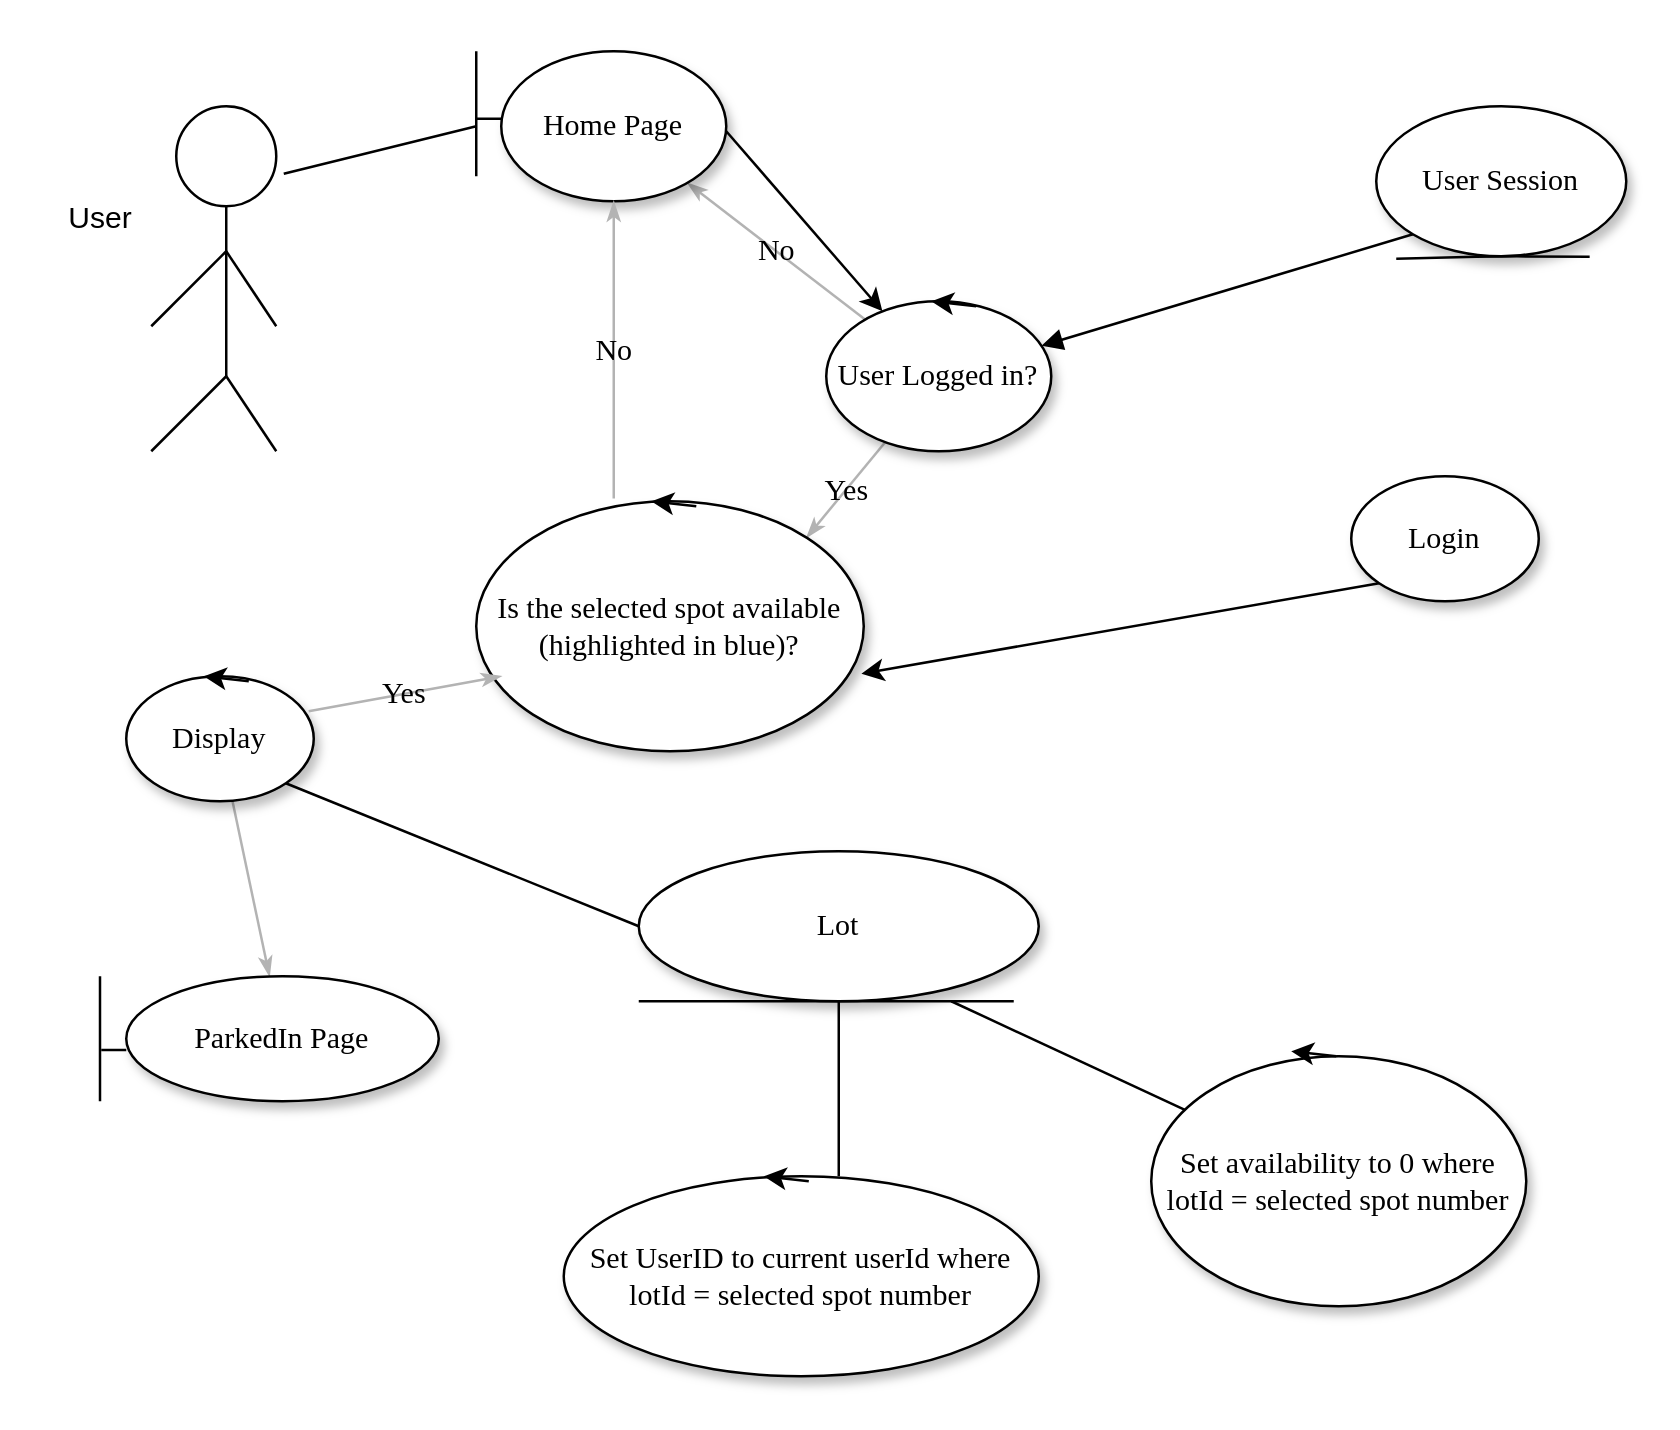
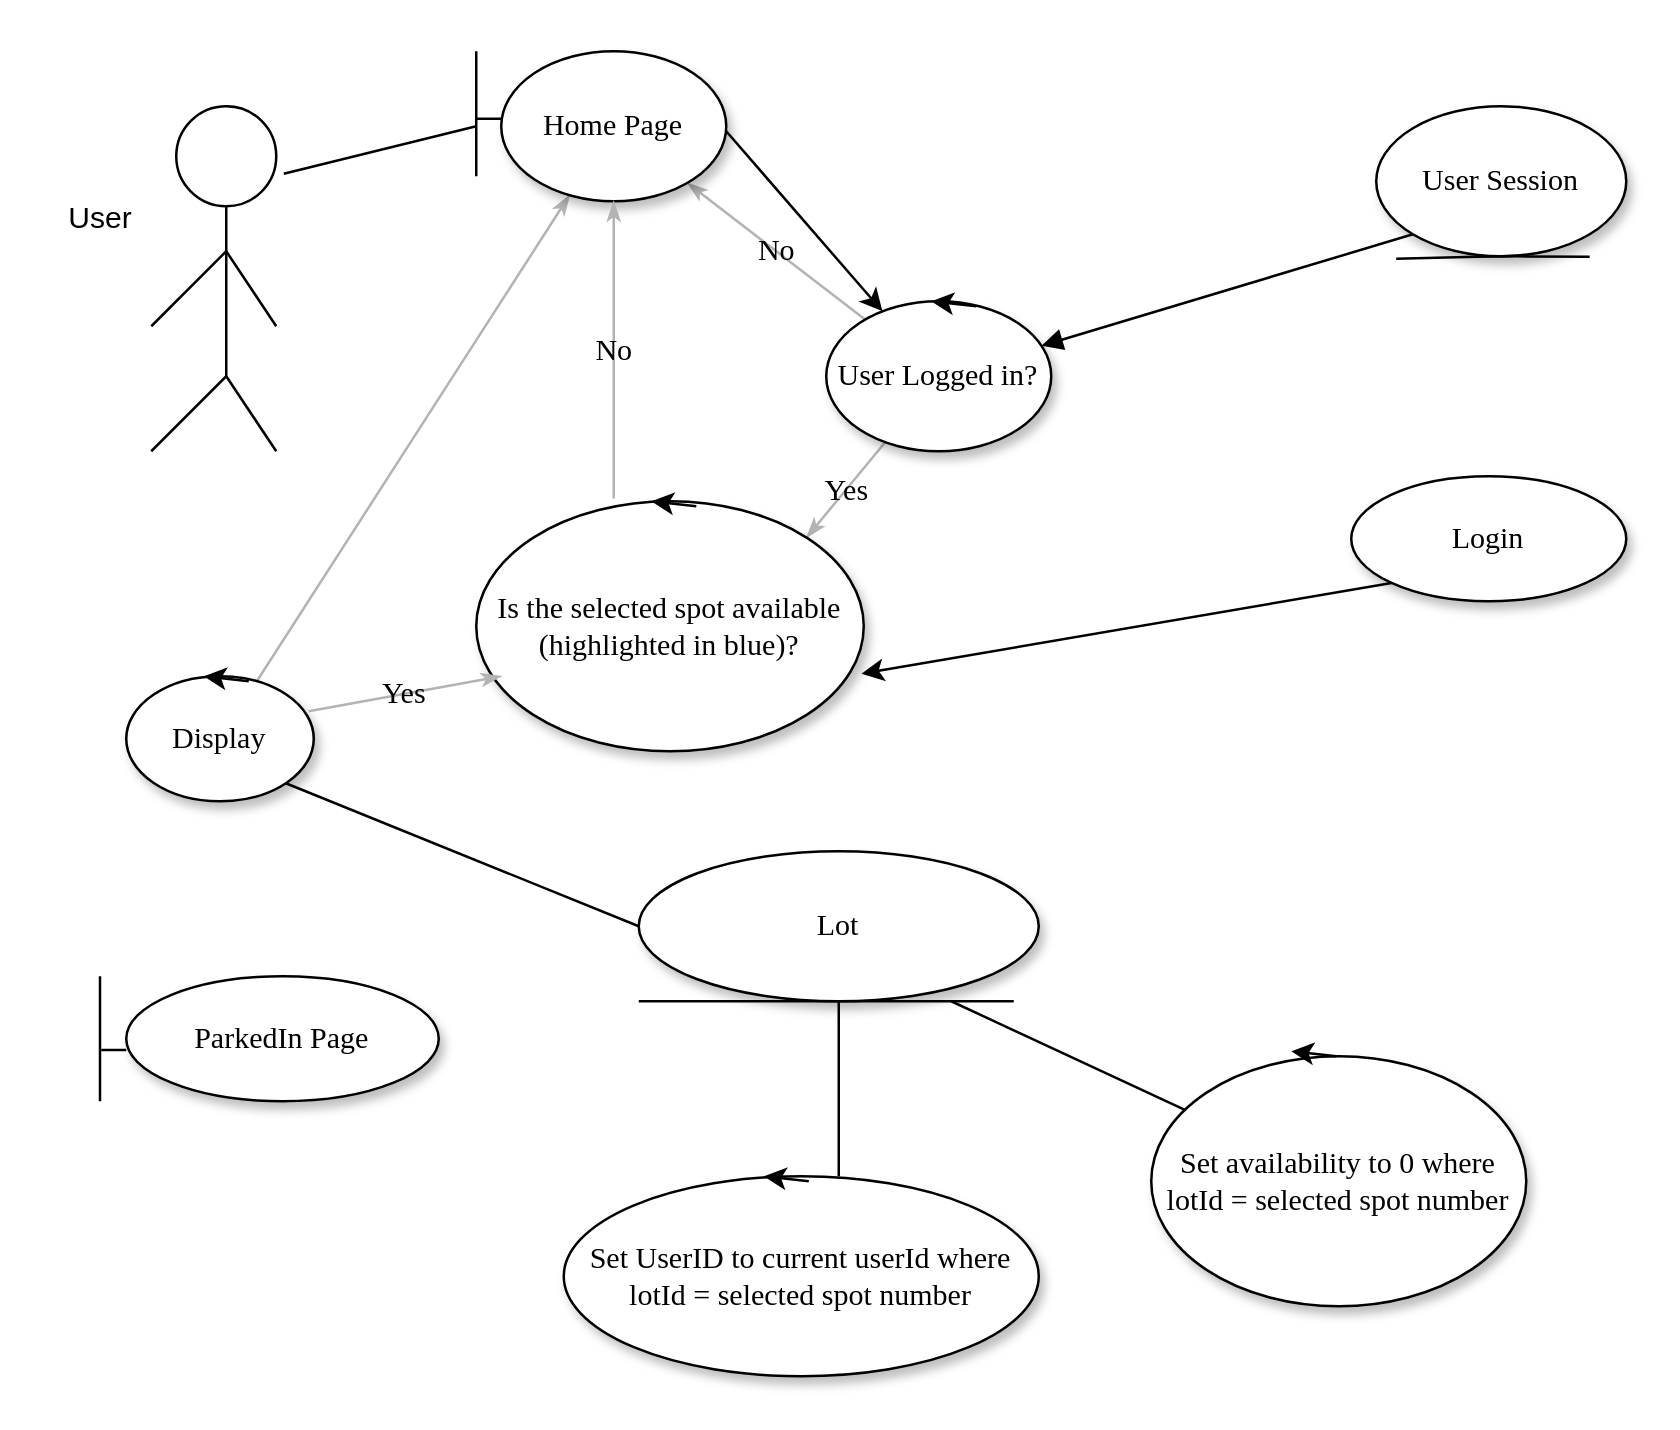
(1445, 539) -> (1489, 539)
(249, 881) -> (409, 445)
